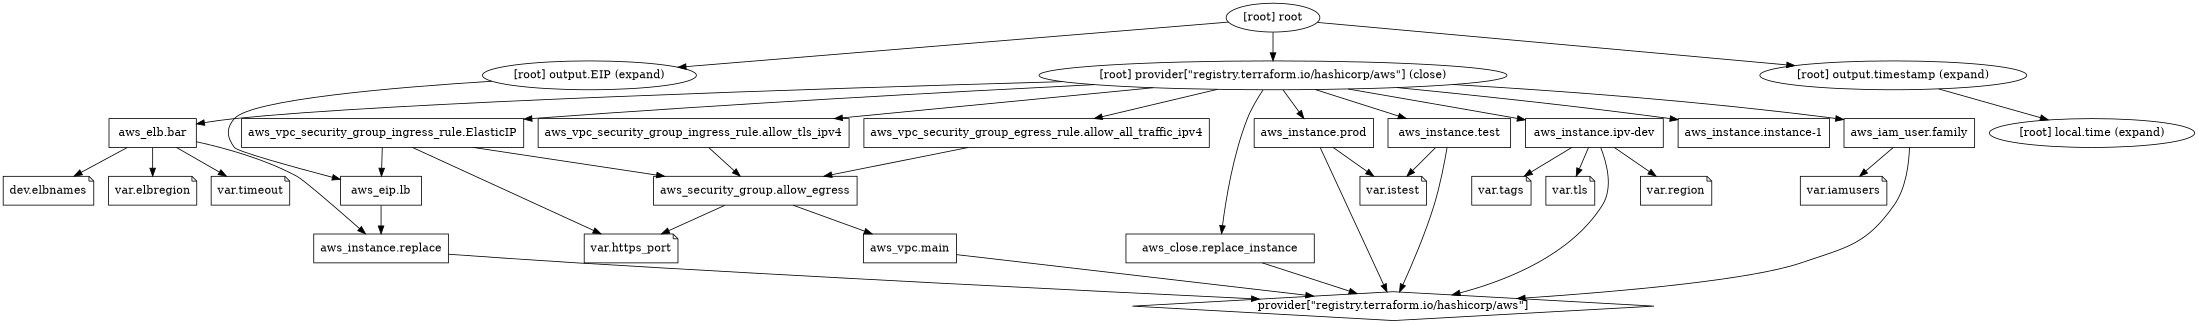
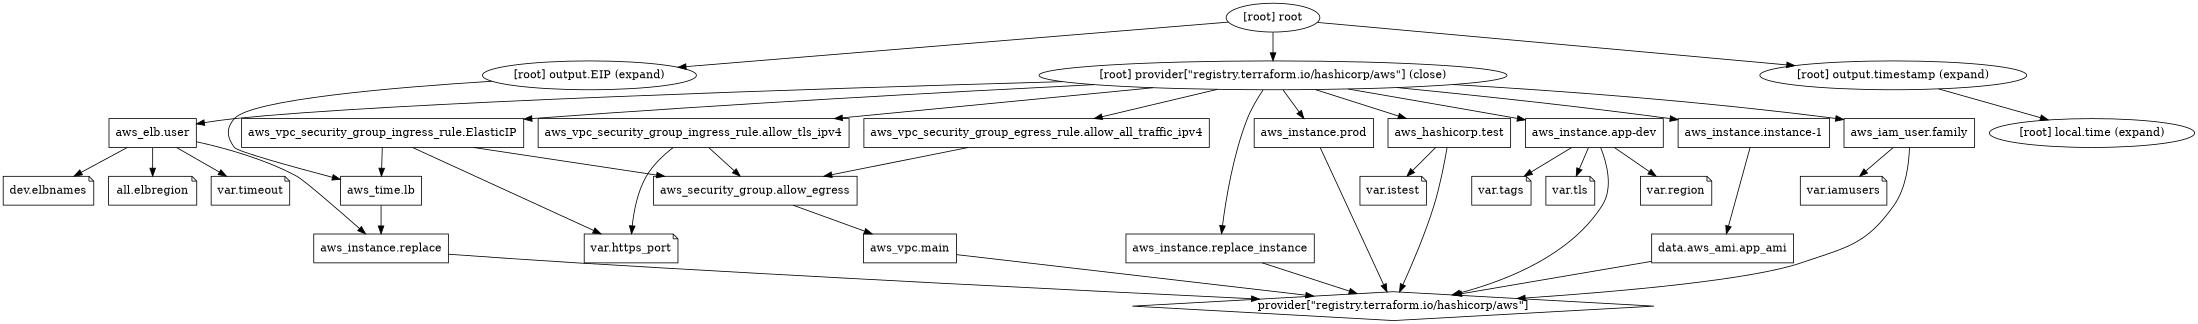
(153, 133) -> (153, 133)
(1449, 133) -> (1449, 133)
(1594, 133) -> (1594, 133)
(1350, 160) -> none
(153, 191) -> (153, 191)
(381, 191) -> (381, 191)
(697, 218) -> (643, 182)
(1220, 248) -> (1220, 248)
none -> (1723, 248)
